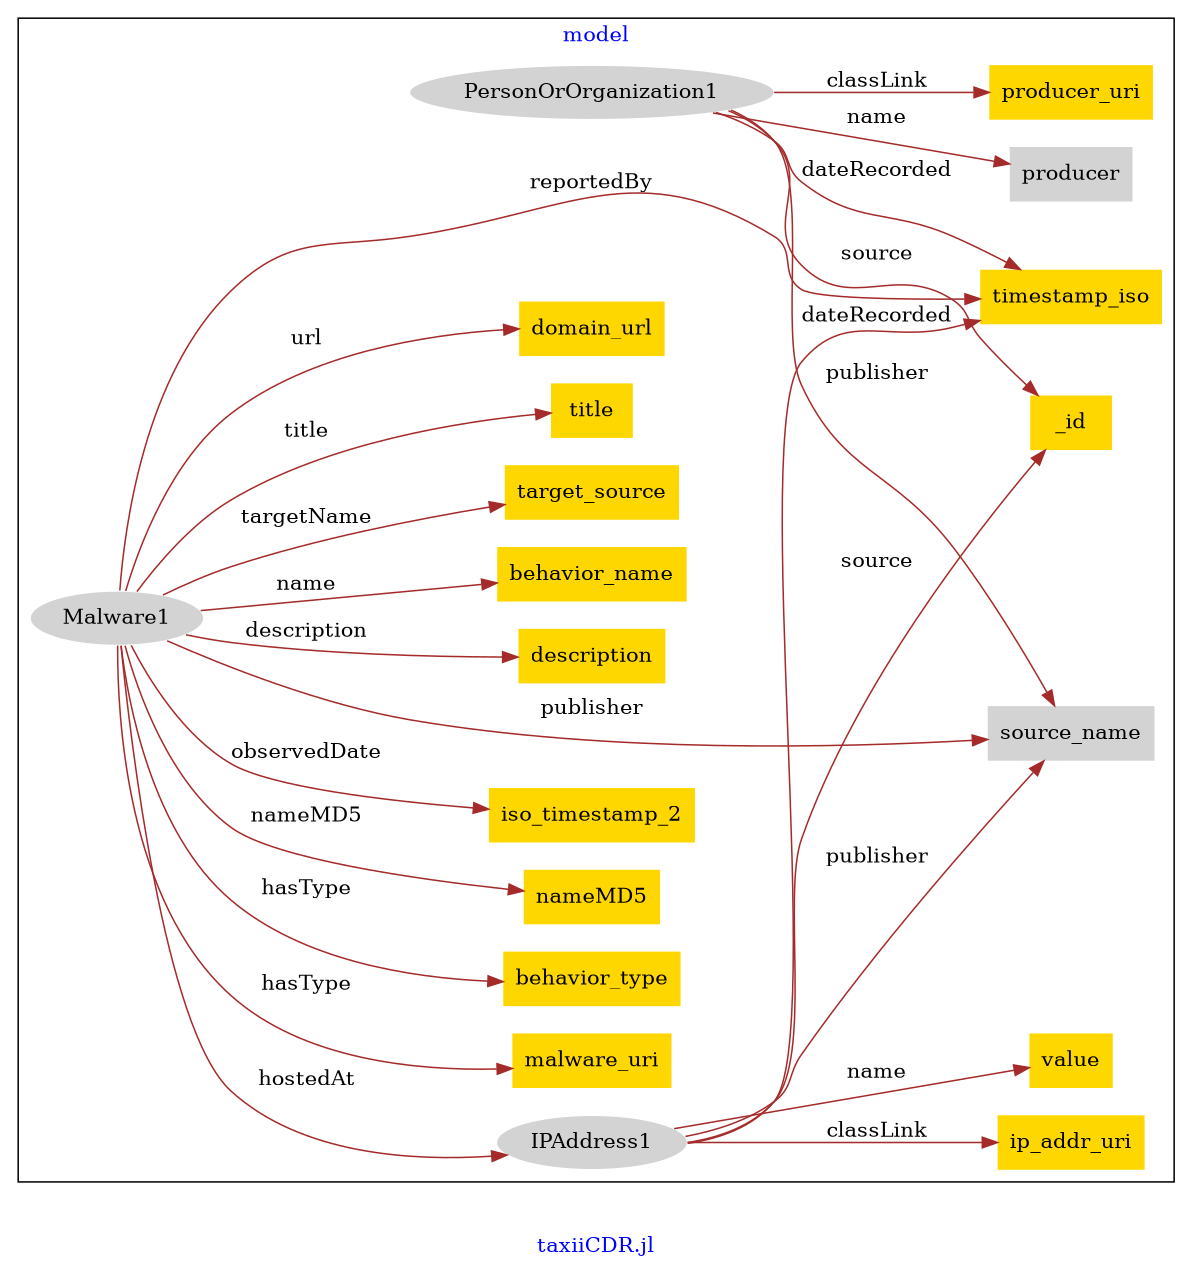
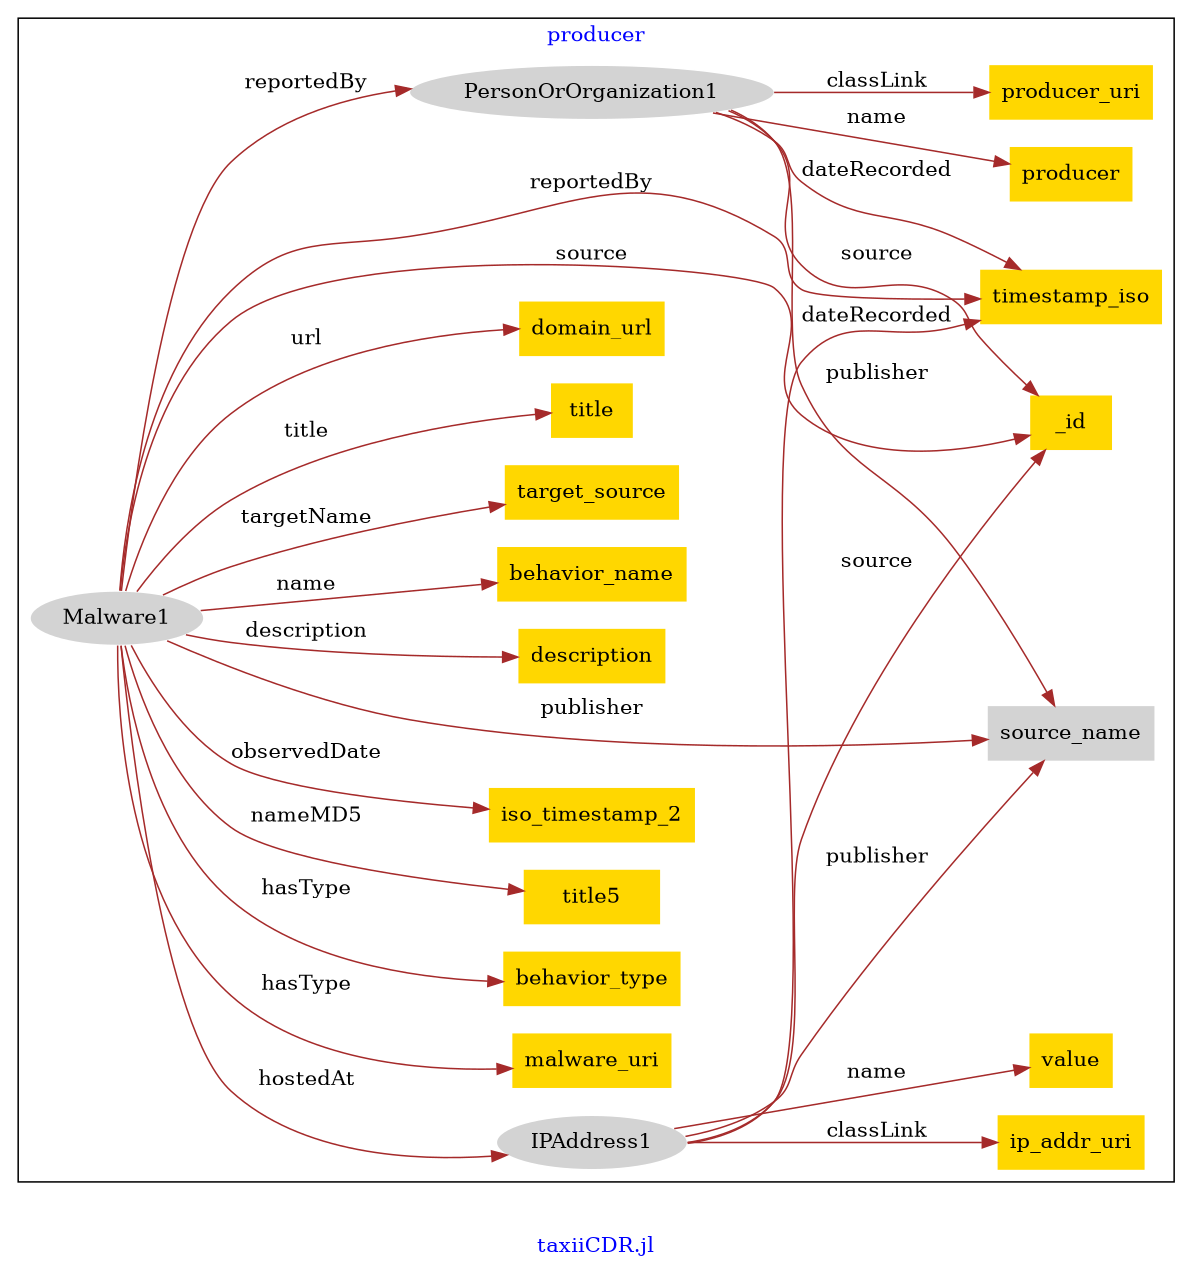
(596, 36) -> (596, 36)
(1071, 174) -> (1071, 174)
none -> (530, 265)
none -> (177, 282)
(592, 897) -> (592, 897)
